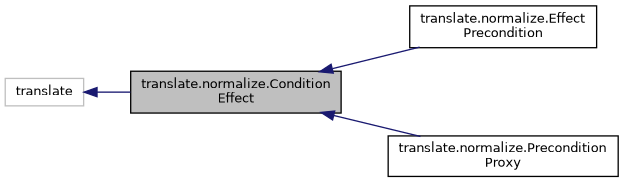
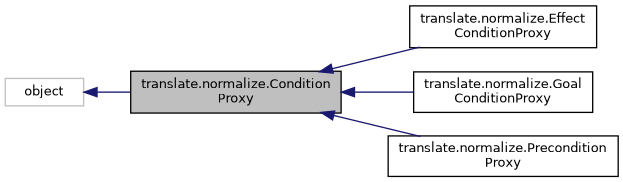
(503, 27) -> (503, 27)
(44, 92) -> (44, 92)
(236, 92) -> (236, 92)
none -> (503, 92)
